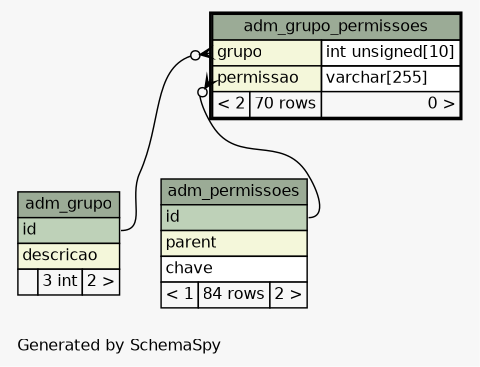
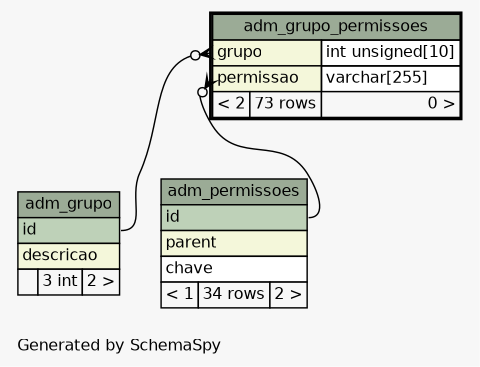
(286, 104) -> (286, 104)
(234, 294) -> (234, 294)
